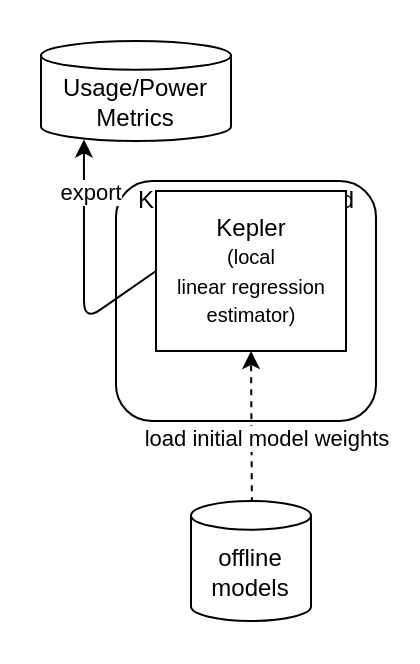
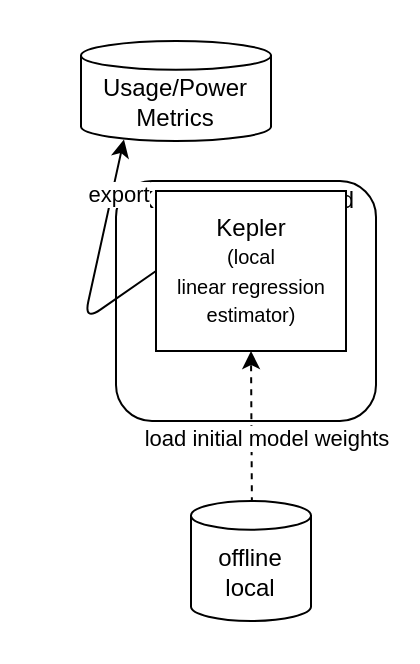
(136, 91) -> (176, 91)
(251, 573) -> (251, 573)
